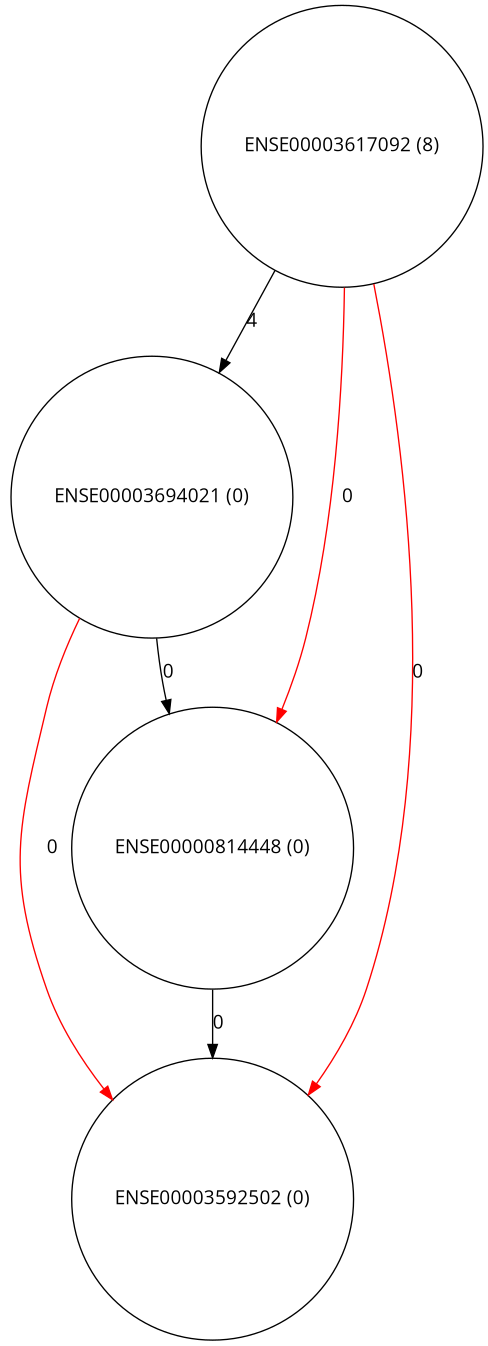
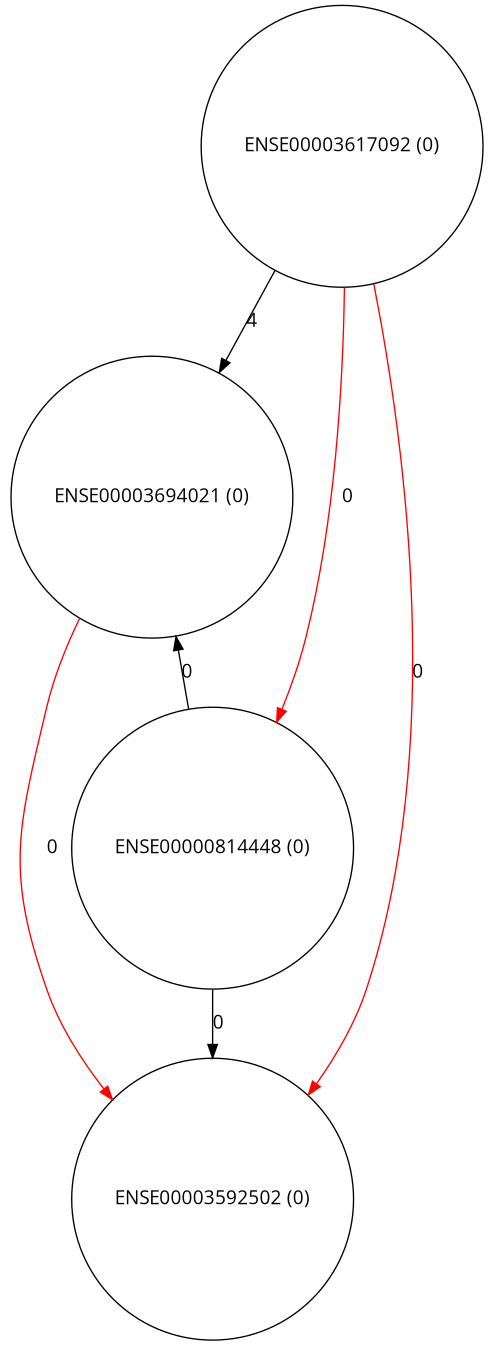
(342, 146) -> (342, 146)
(161, 669) -> (183, 679)
